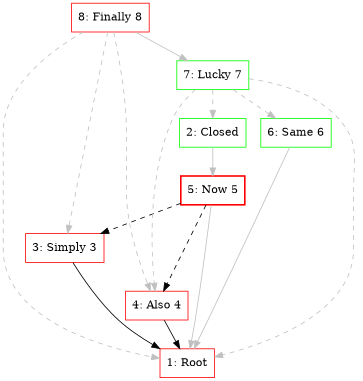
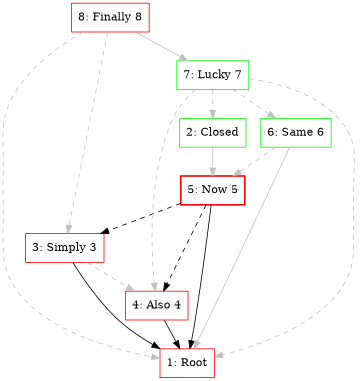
(126, 159) -> (107, 275)
none -> (258, 159)
(202, 273) -> (202, 273)
